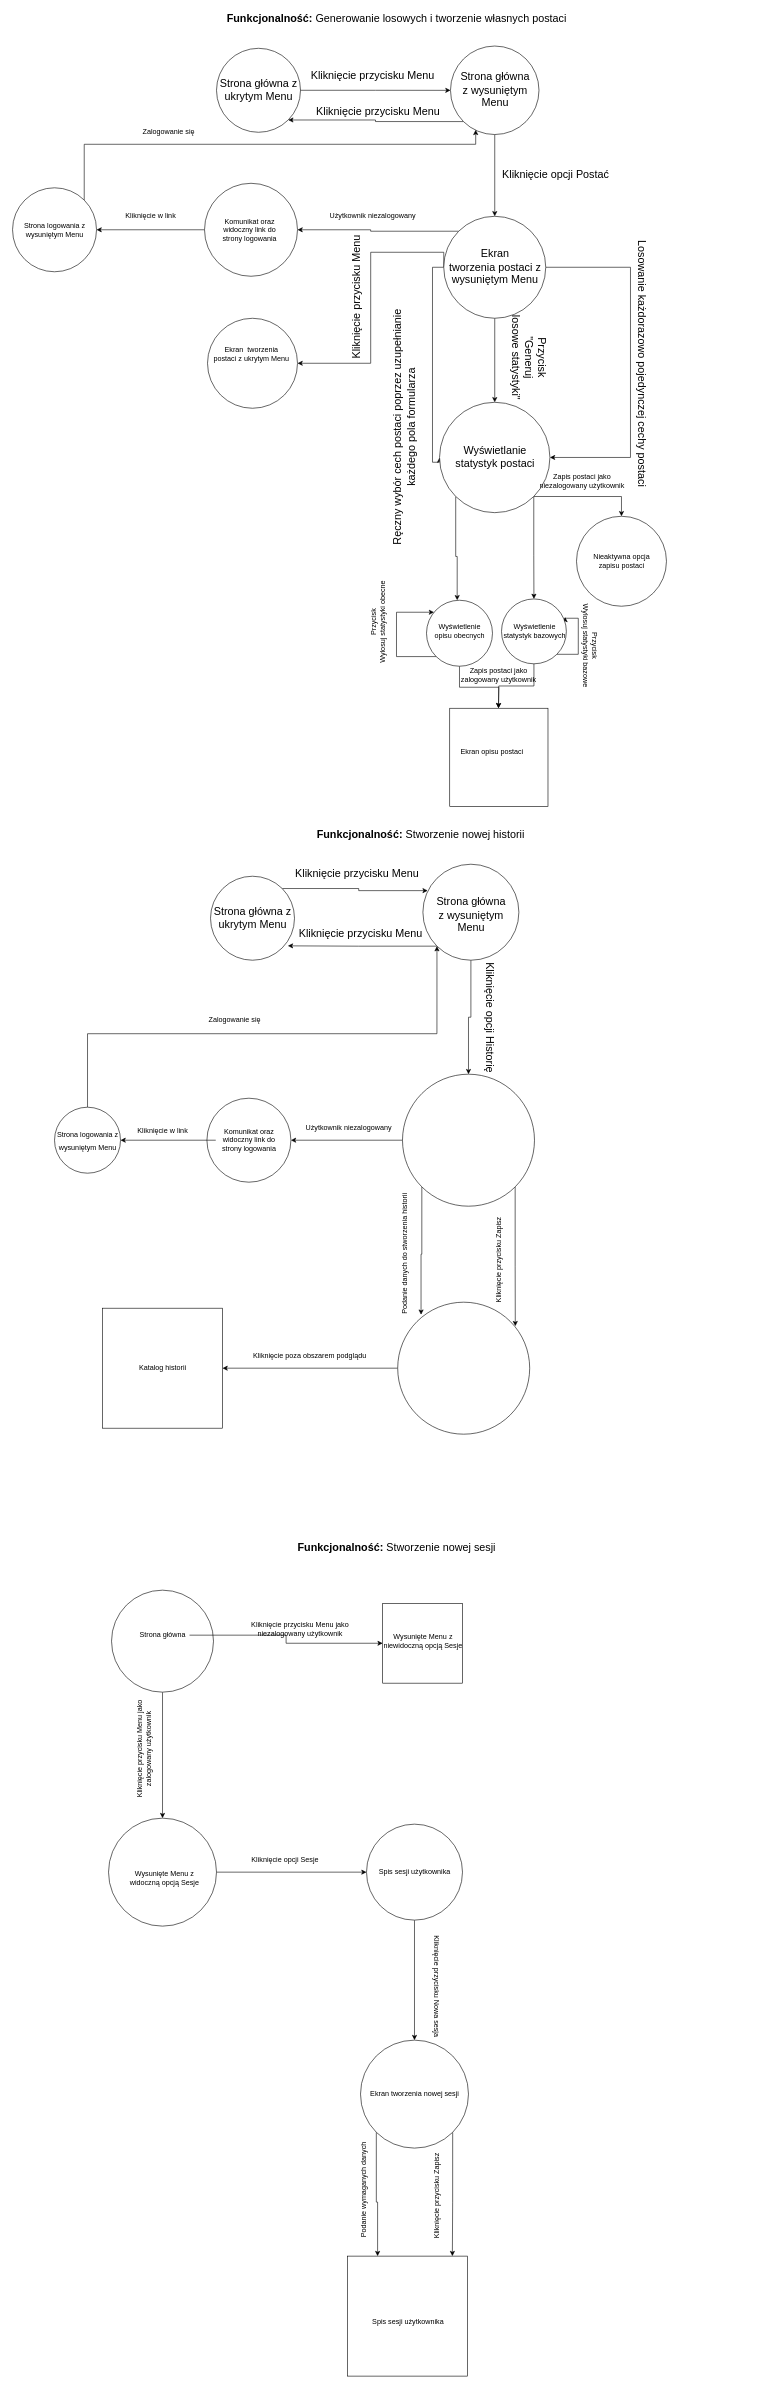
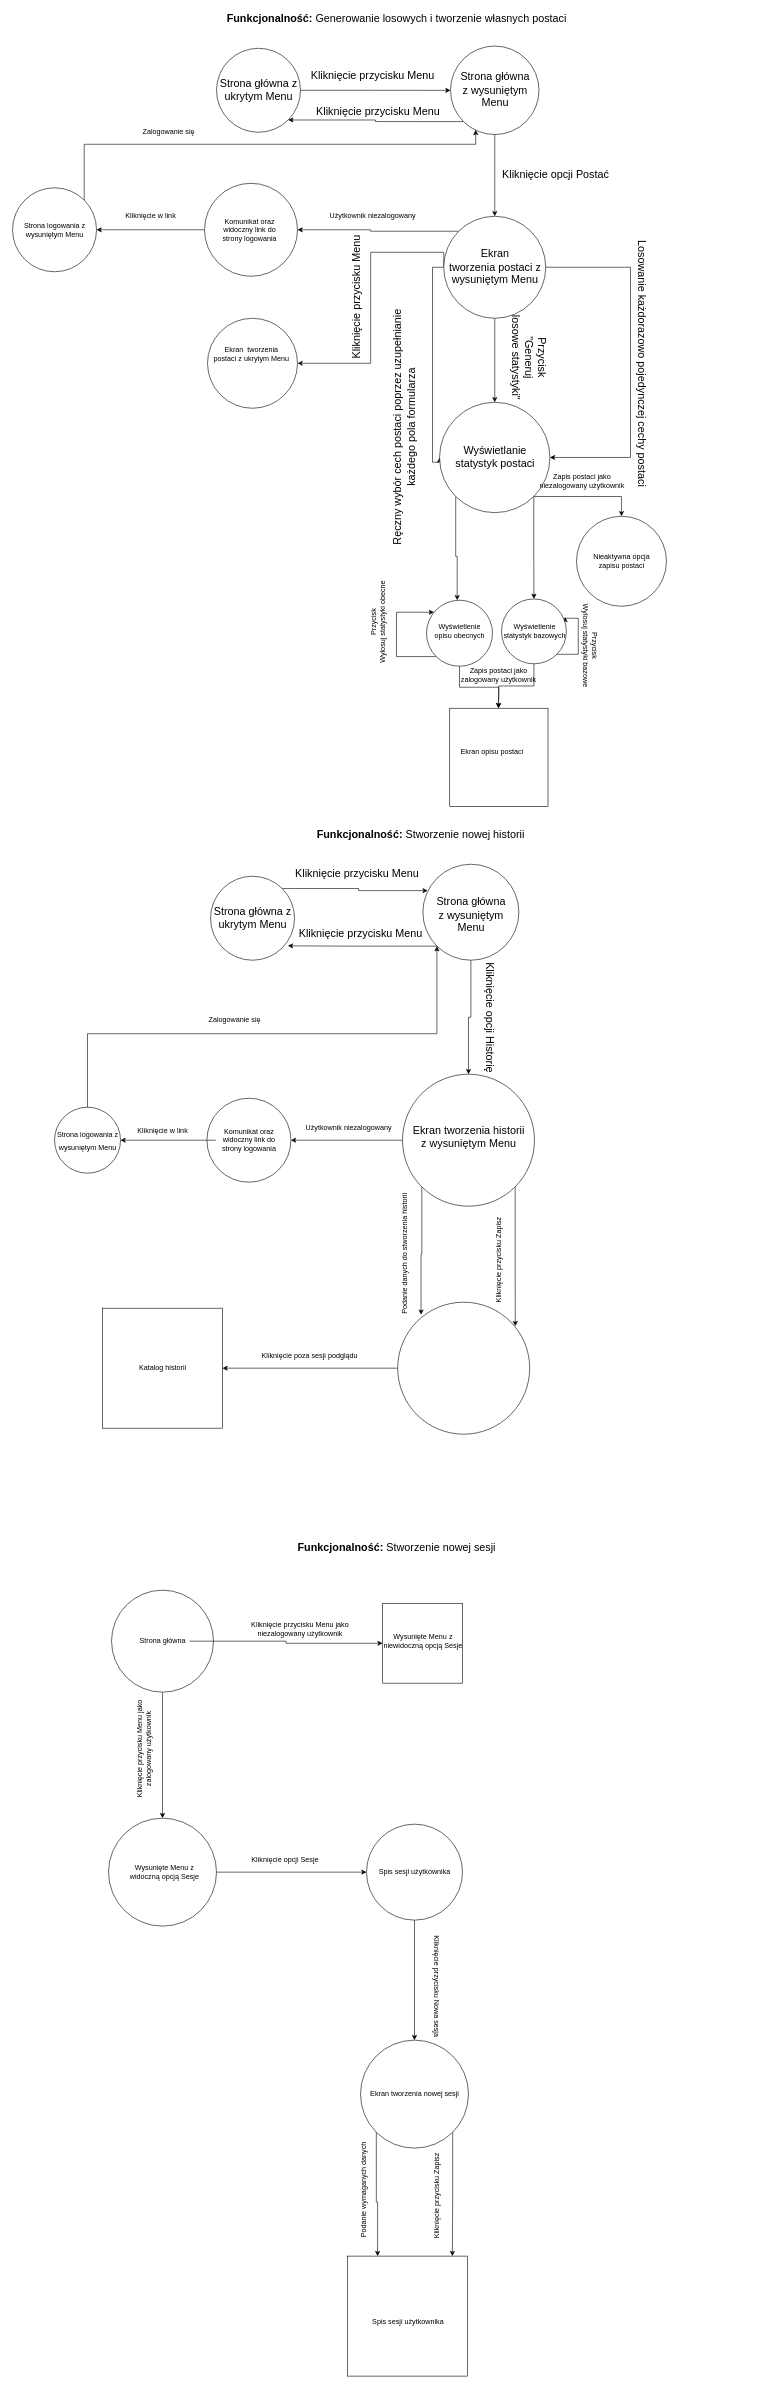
none -> (468, 1137)
(310, 1356) -> (310, 1356)
(162, 1635) -> (162, 1641)
(164, 1878) -> (164, 1872)
